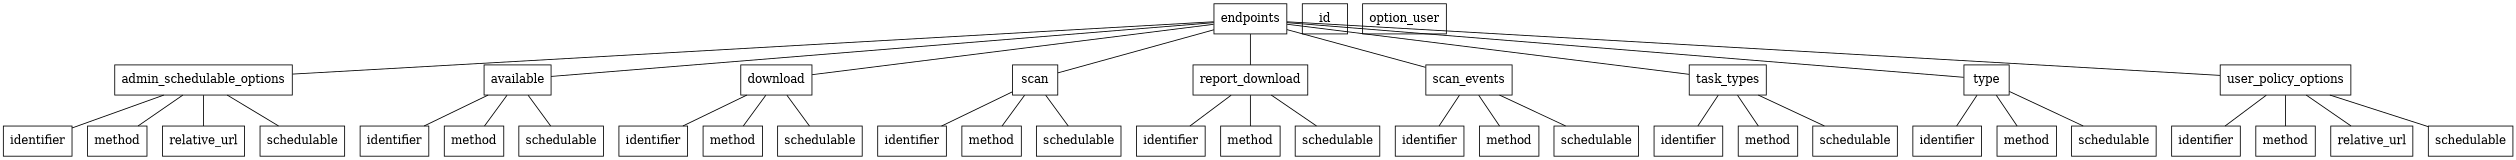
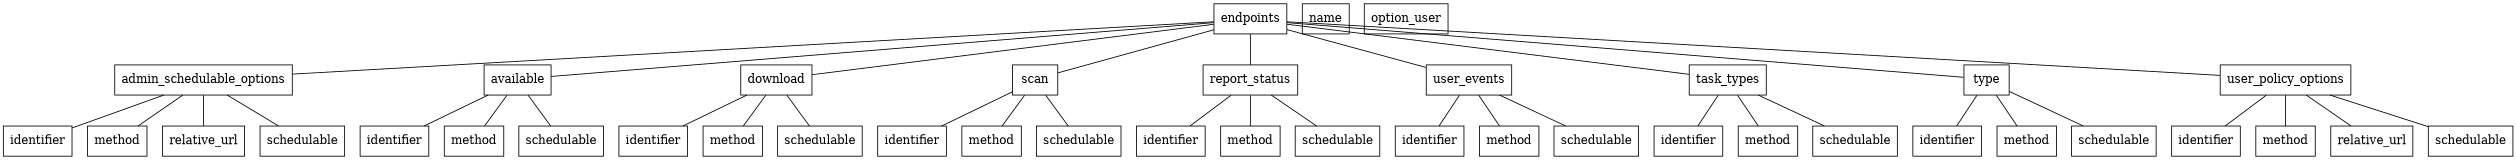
(1325, 19) -> none
none -> (1326, 19)
(1250, 80) -> (1250, 80)
(1469, 80) -> (1469, 80)
